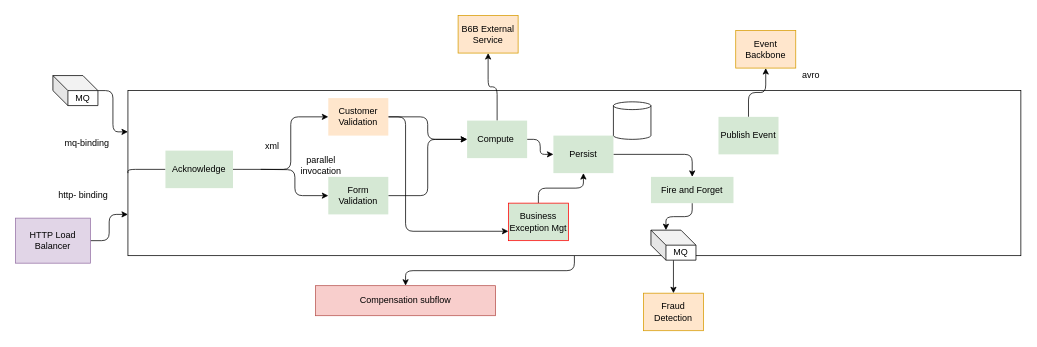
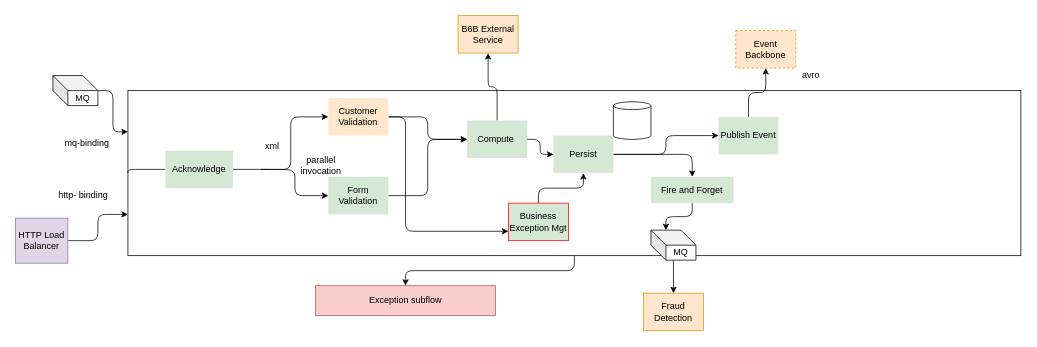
(765, 49) -> (765, 49)
none -> (683, 135)
(53, 240) -> (42, 240)
(405, 300) -> (405, 300)
